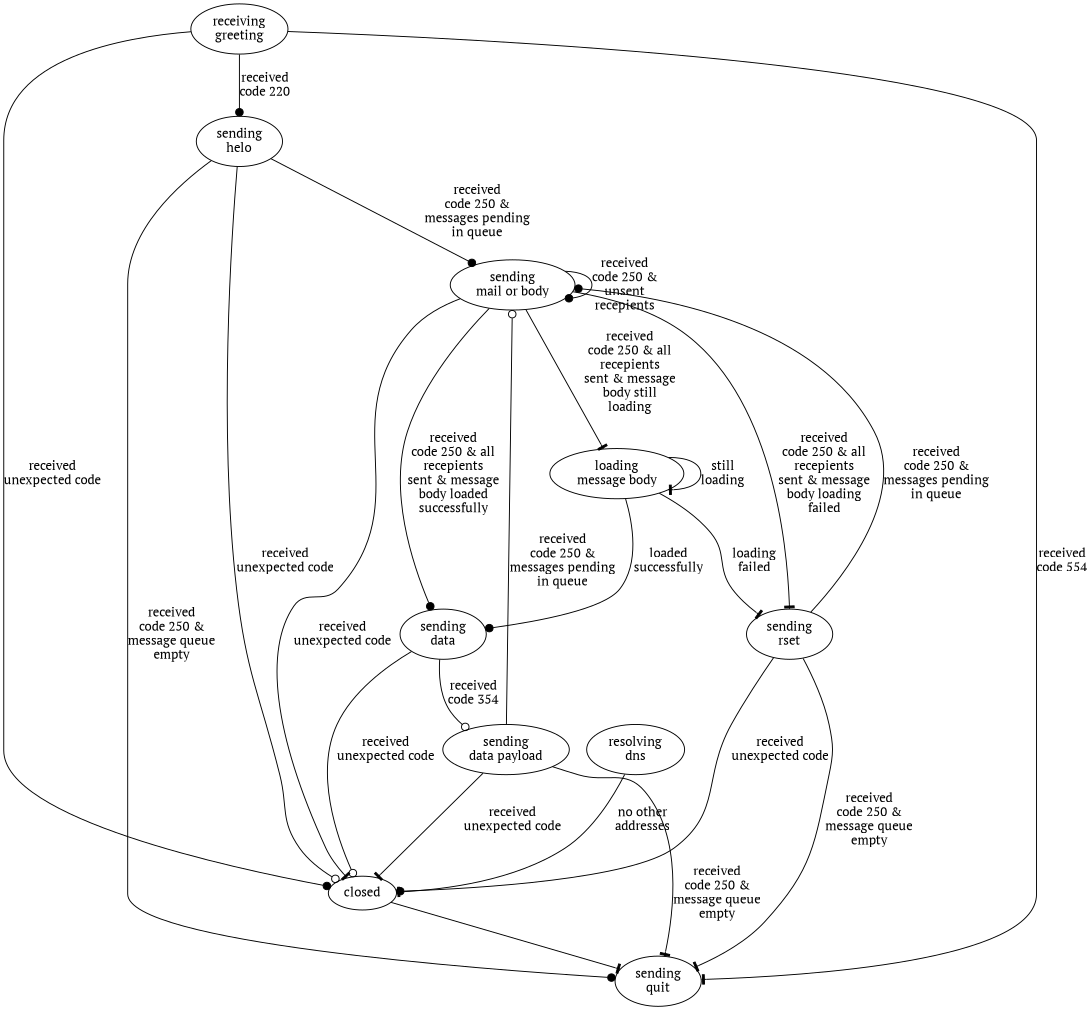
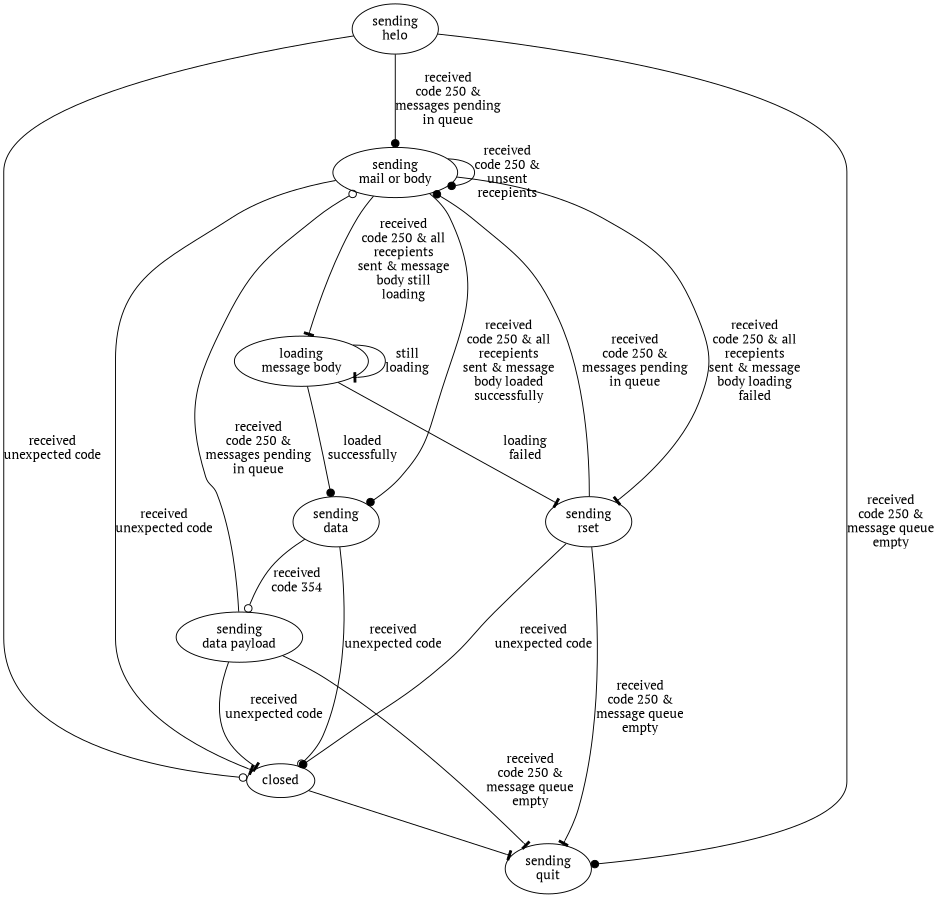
(239, 29) -> none
(636, 750) -> none
